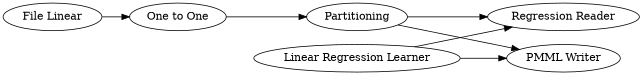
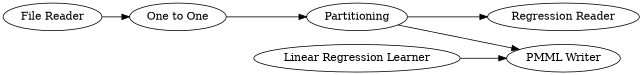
(53, 17) -> (53, 17)
(448, 40) -> none
